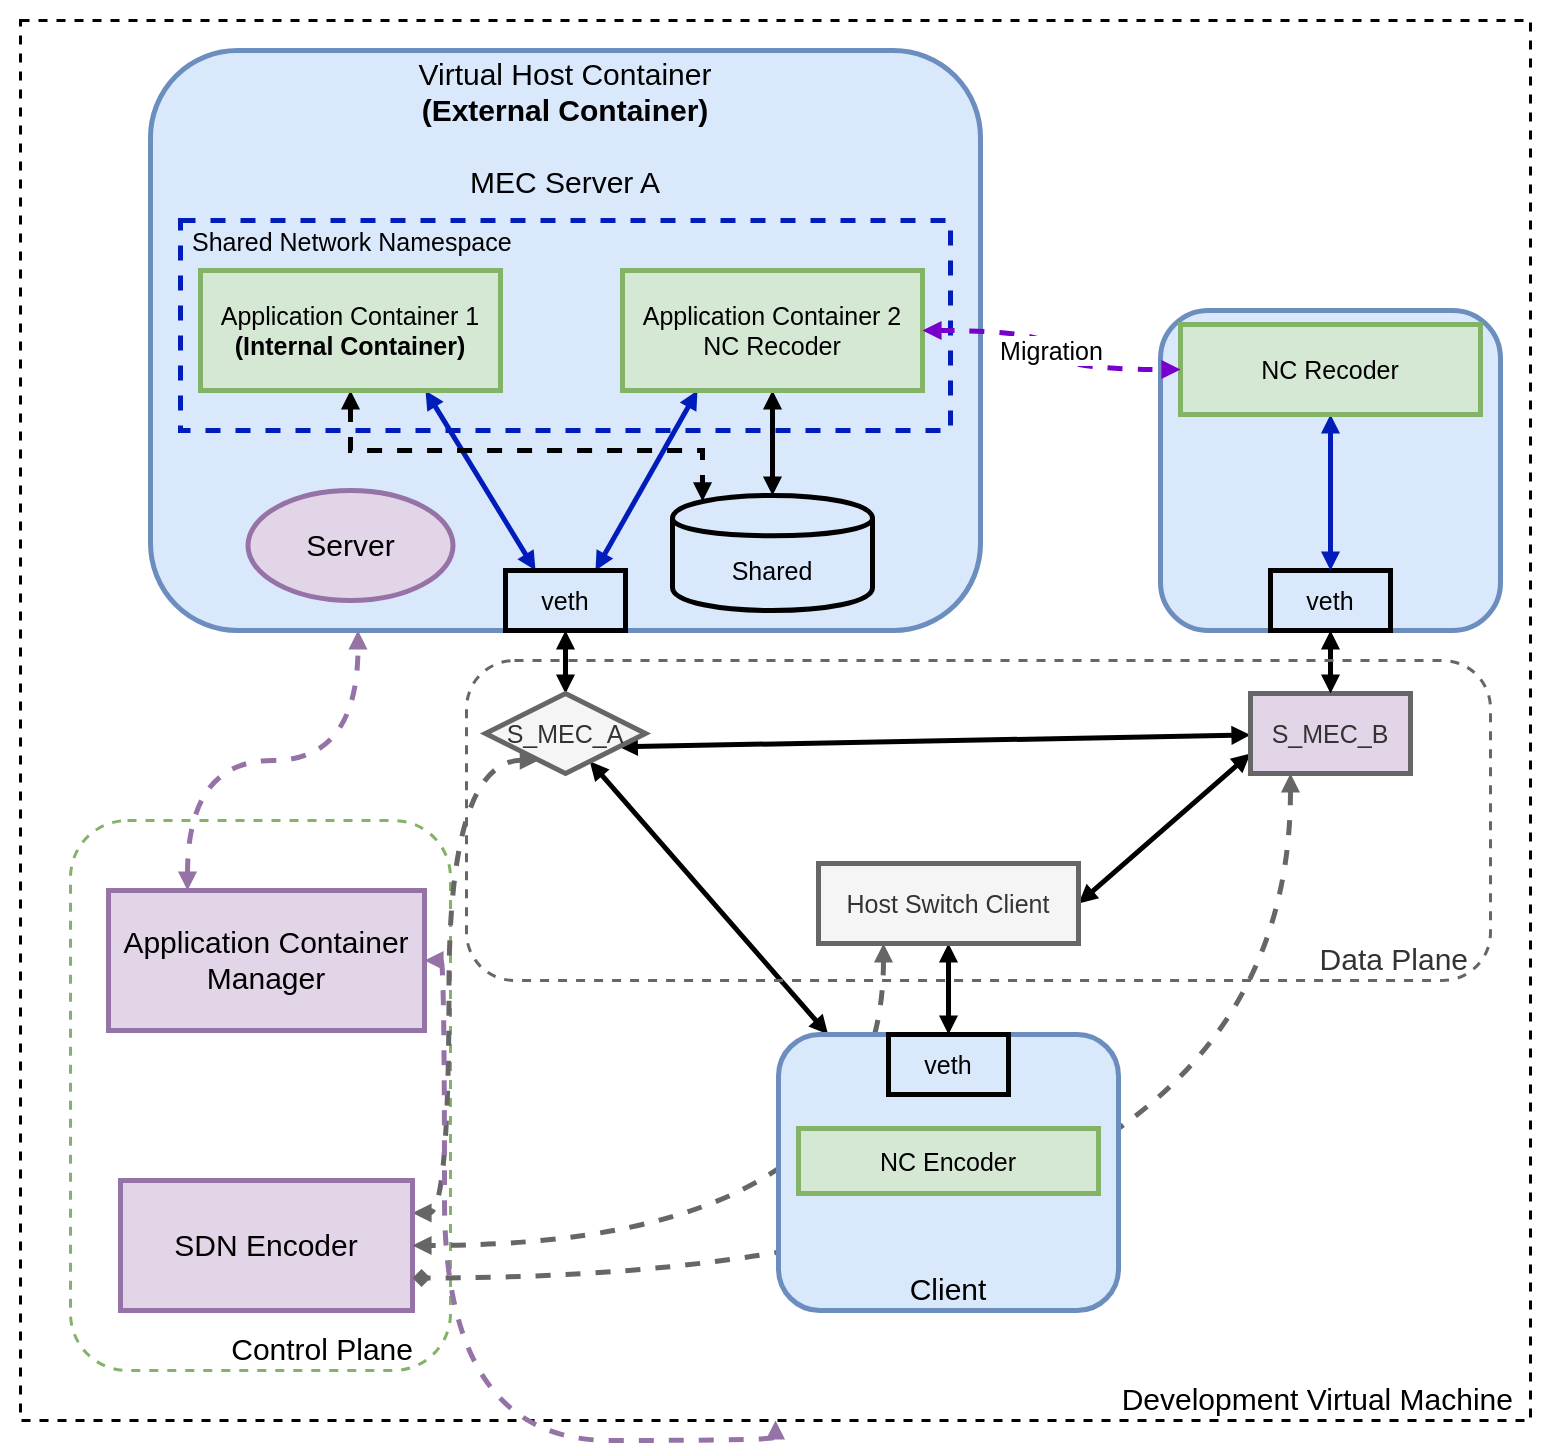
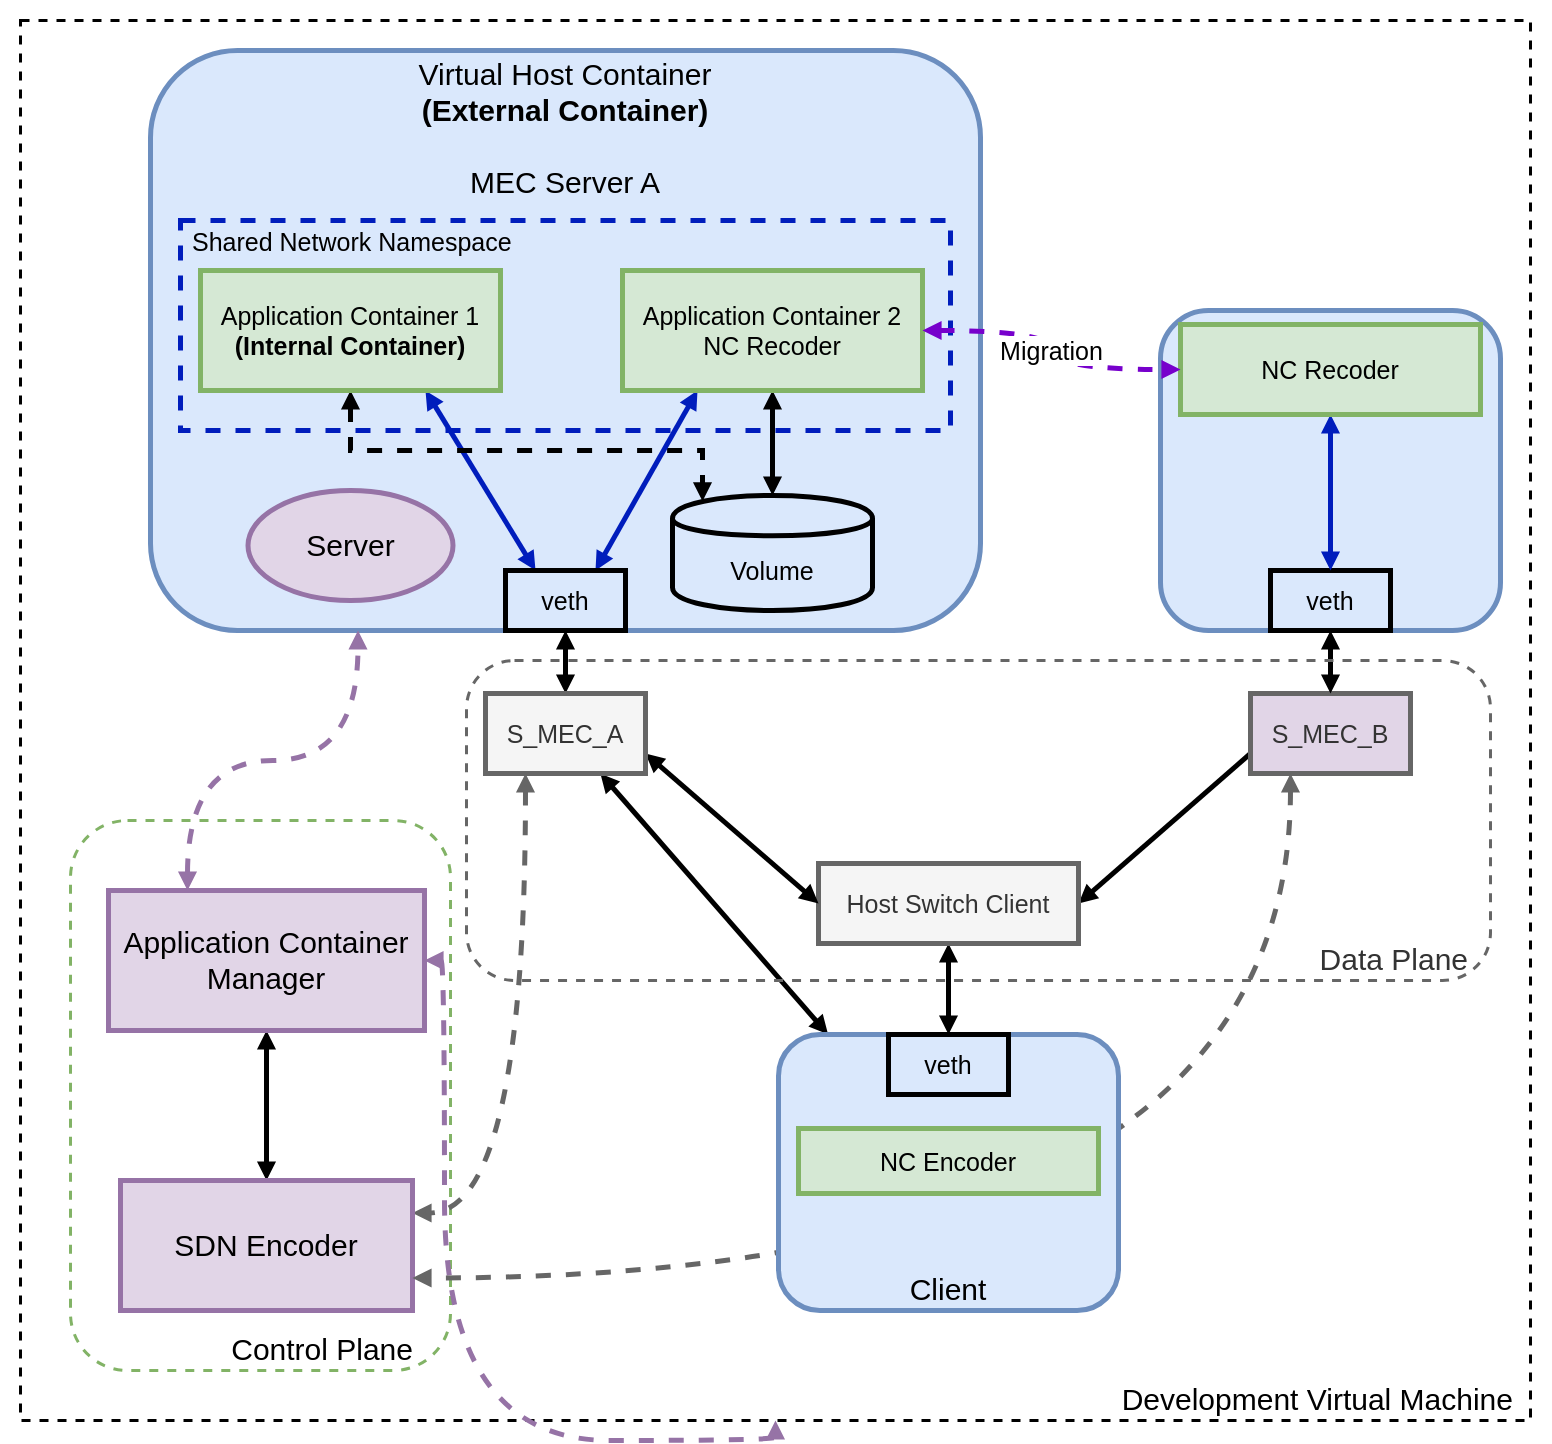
(773, 571) -> (773, 571)
(566, 734) -> (566, 734)
(935, 741) -> (732, 828)
(1236, 766) -> (1242, 761)
none -> (267, 1106)
(749, 1185) -> none
(430, 1278) -> (431, 1278)
